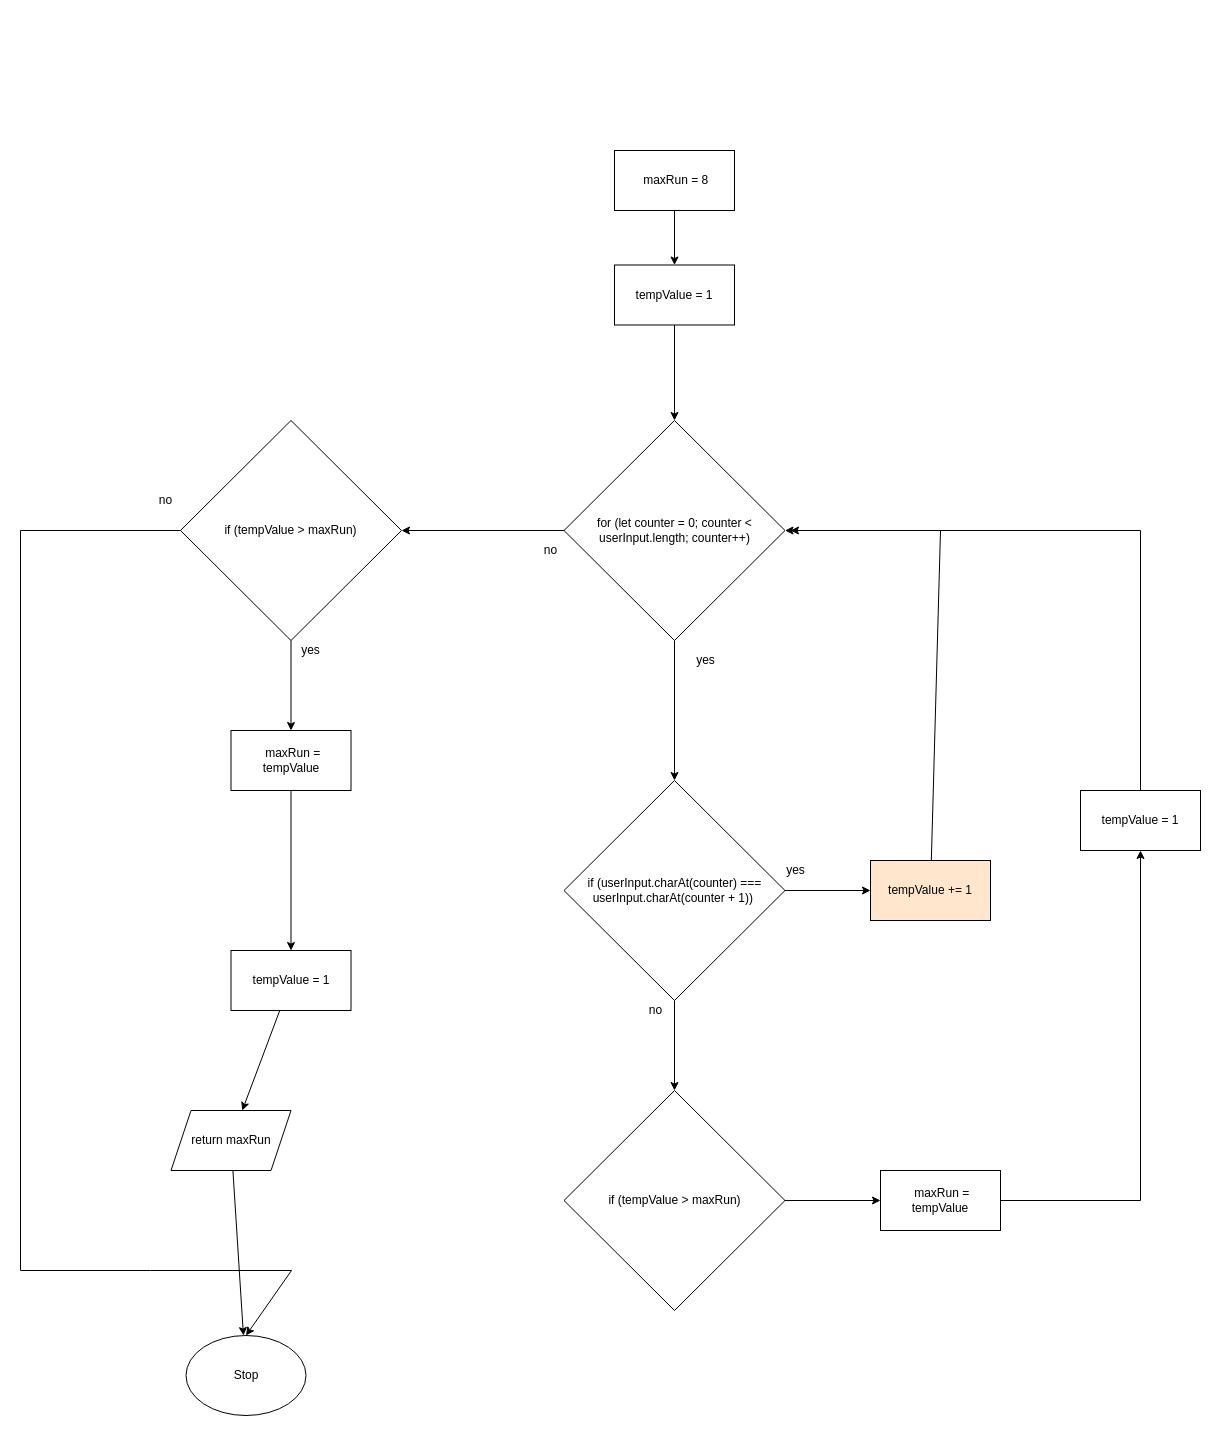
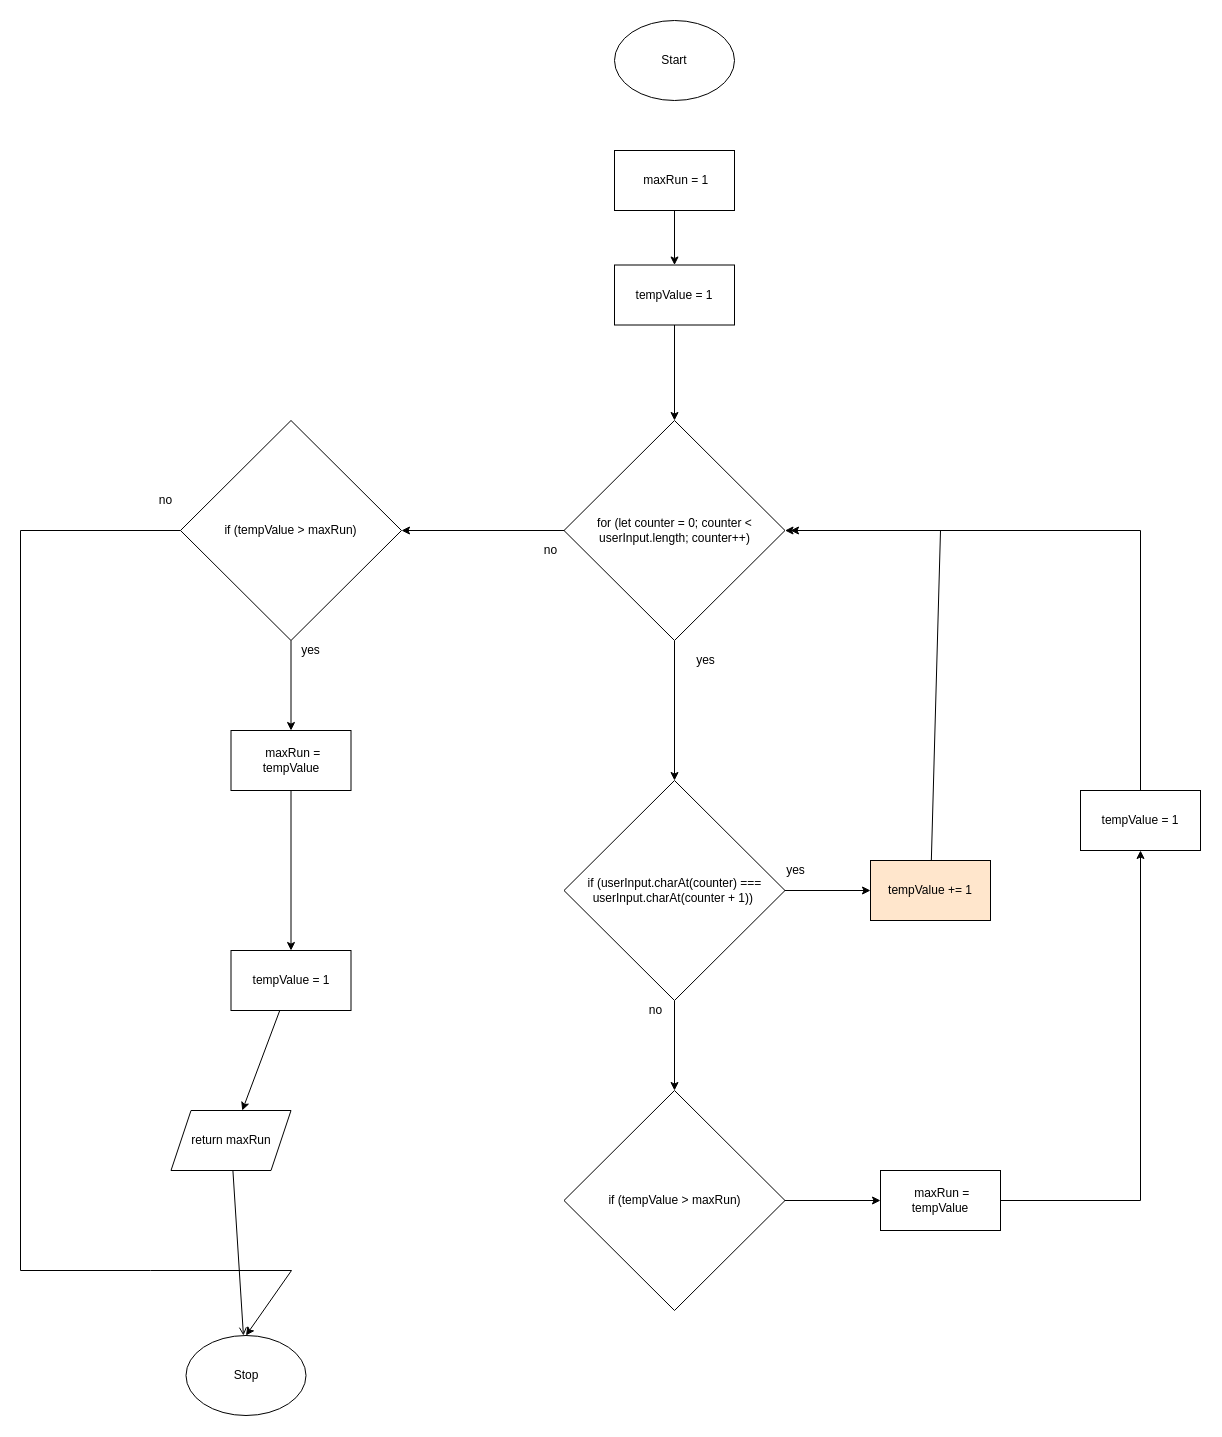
none -> (675, 61)
(675, 181) -> (675, 181)
(243, 1327) -> (243, 1329)
